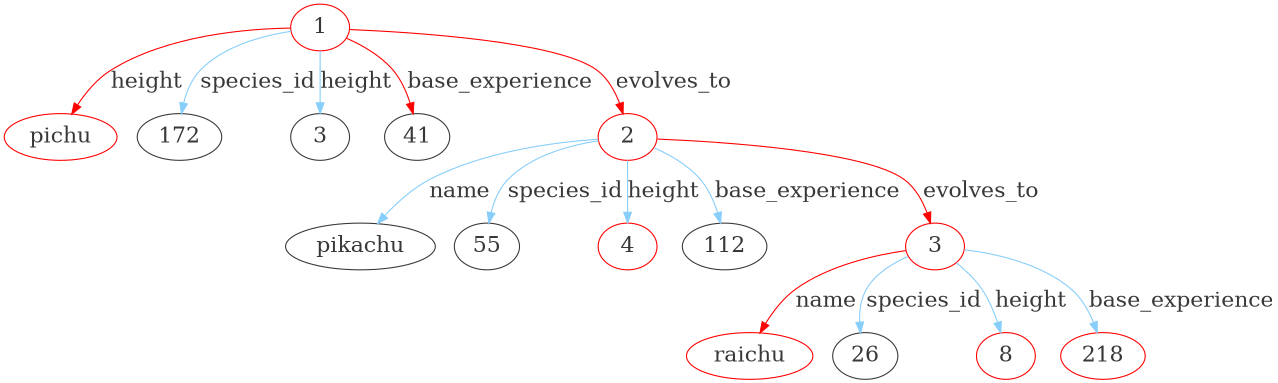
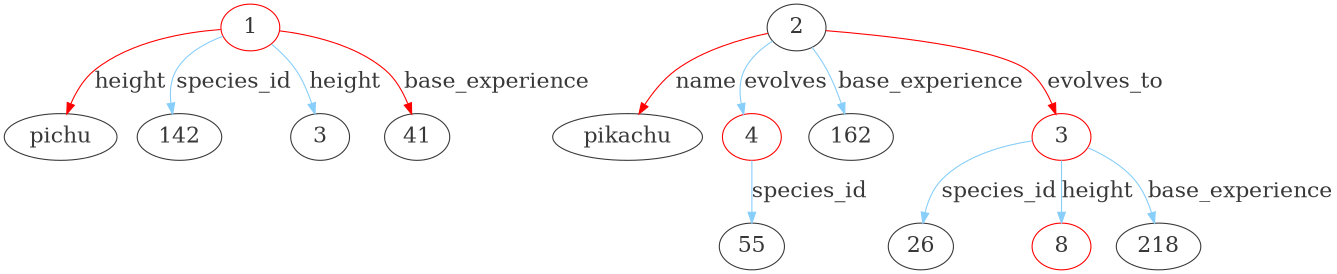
(496, 42) -> none
(61, 137) -> (61, 137)
(179, 137) -> (179, 137)
(628, 137) -> (797, 27)
(484, 158) -> (699, 56)
(533, 161) -> (752, 186)
(664, 192) -> (786, 82)
(725, 246) -> (851, 137)
(750, 356) -> none
(1103, 356) -> (1159, 246)
